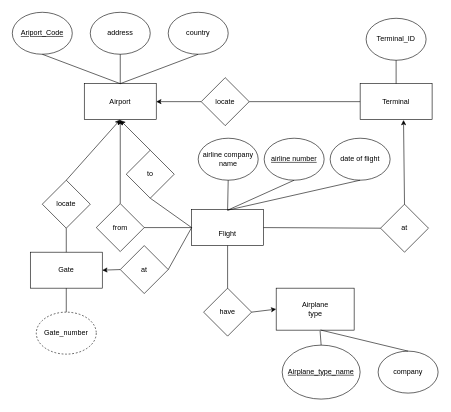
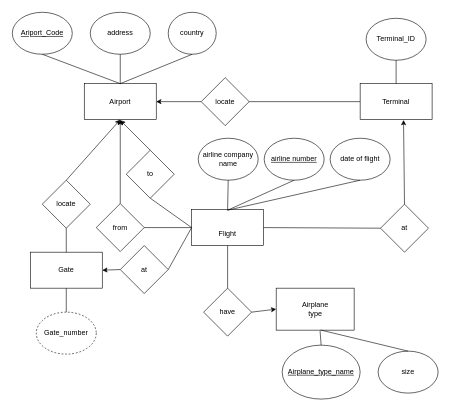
(198, 33) -> (192, 33)
(408, 372) -> (408, 372)
